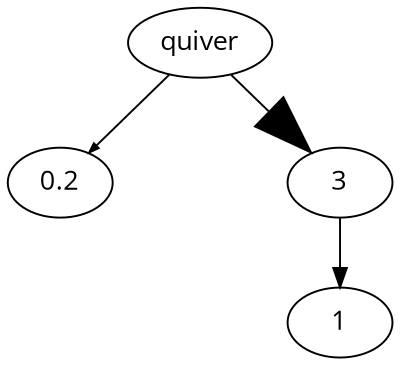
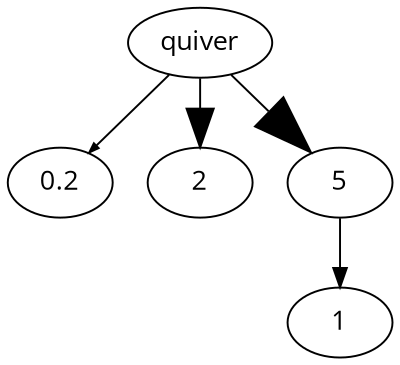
none -> (200, 183)
(340, 183) -> (340, 183)
